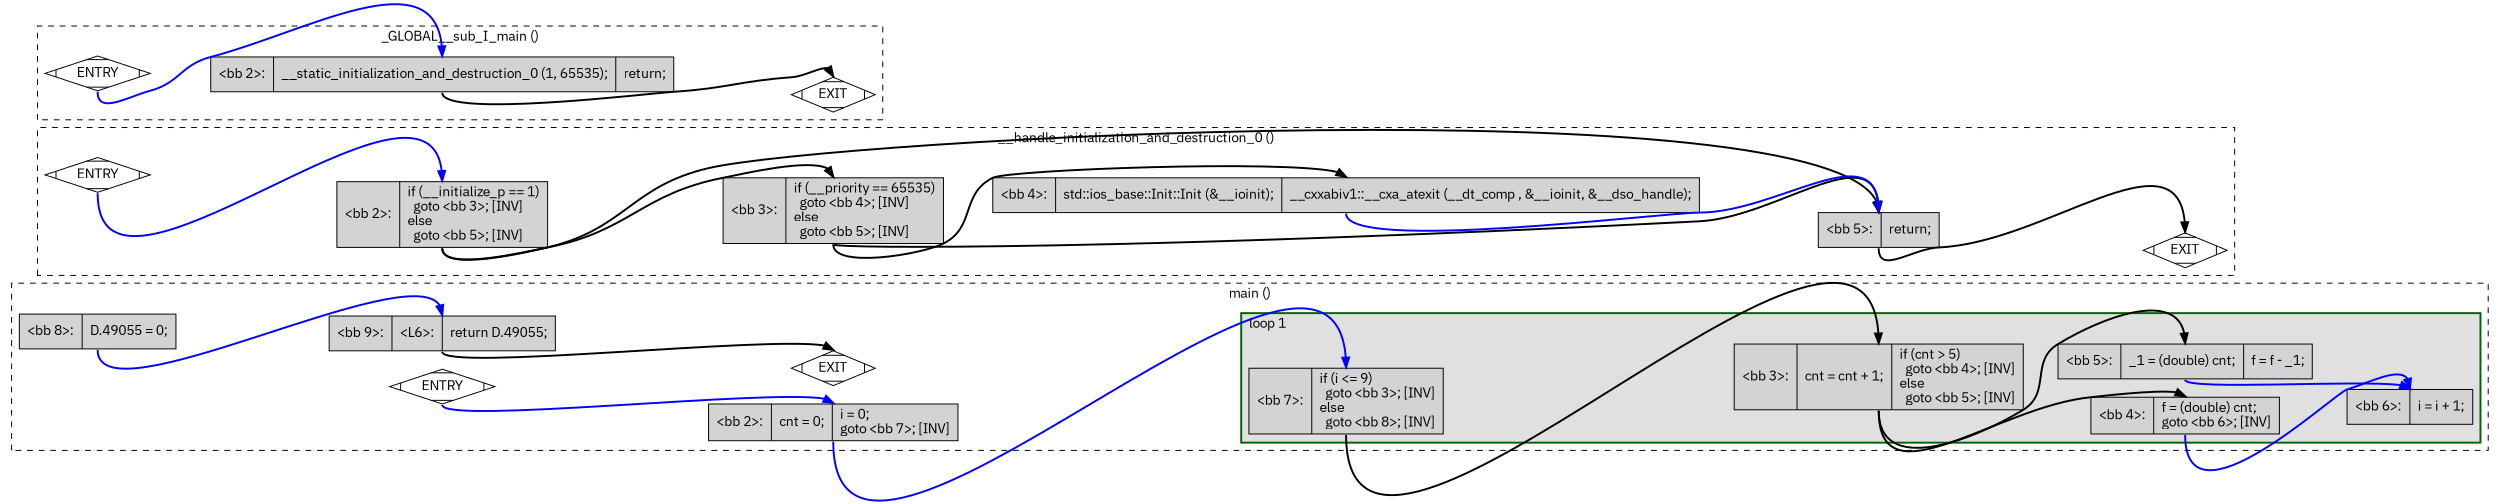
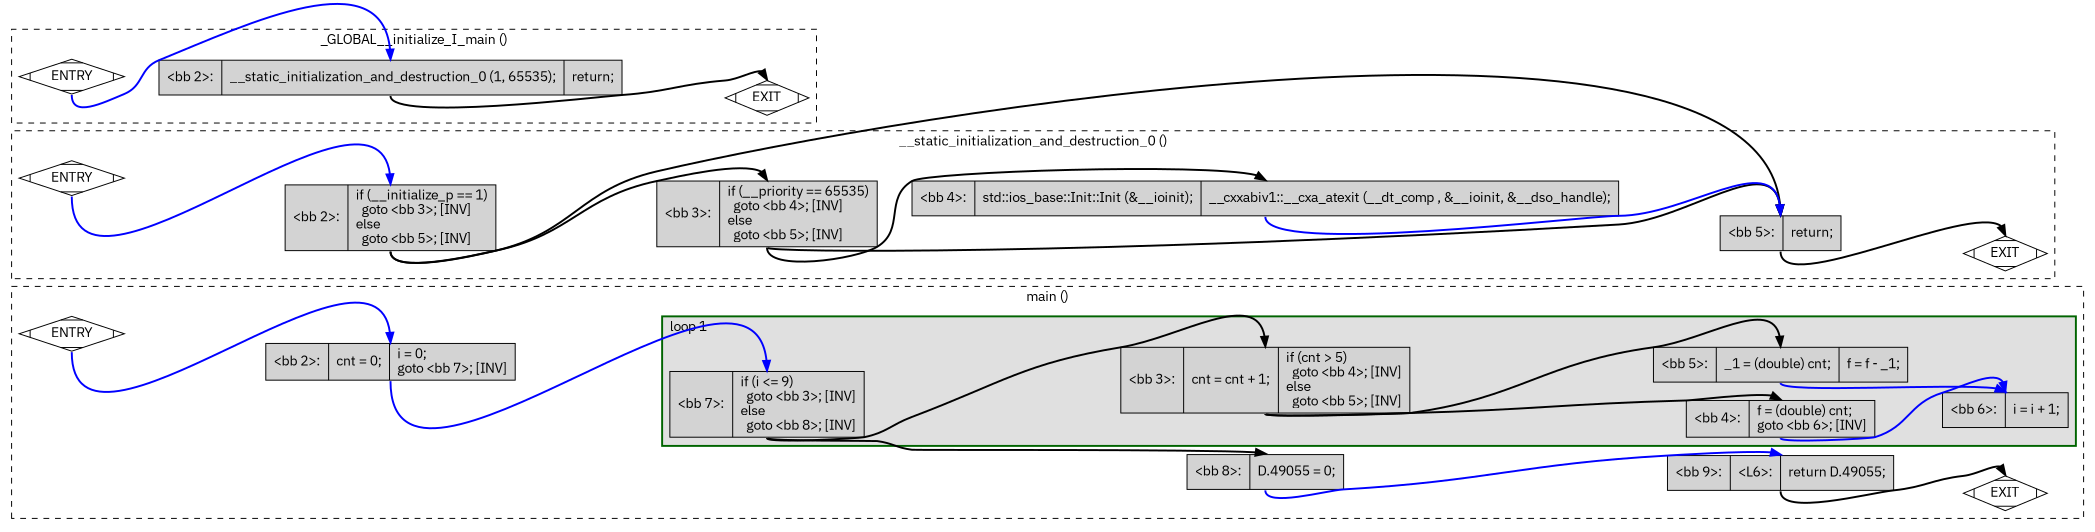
(460, 37) -> (414, 40)
(1136, 139) -> (1033, 142)
none -> (1011, 450)
